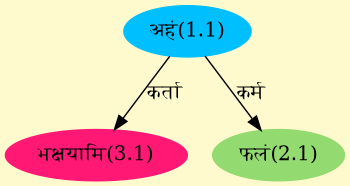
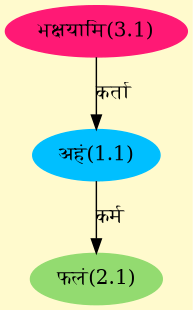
(147, 87) -> (96, 86)
